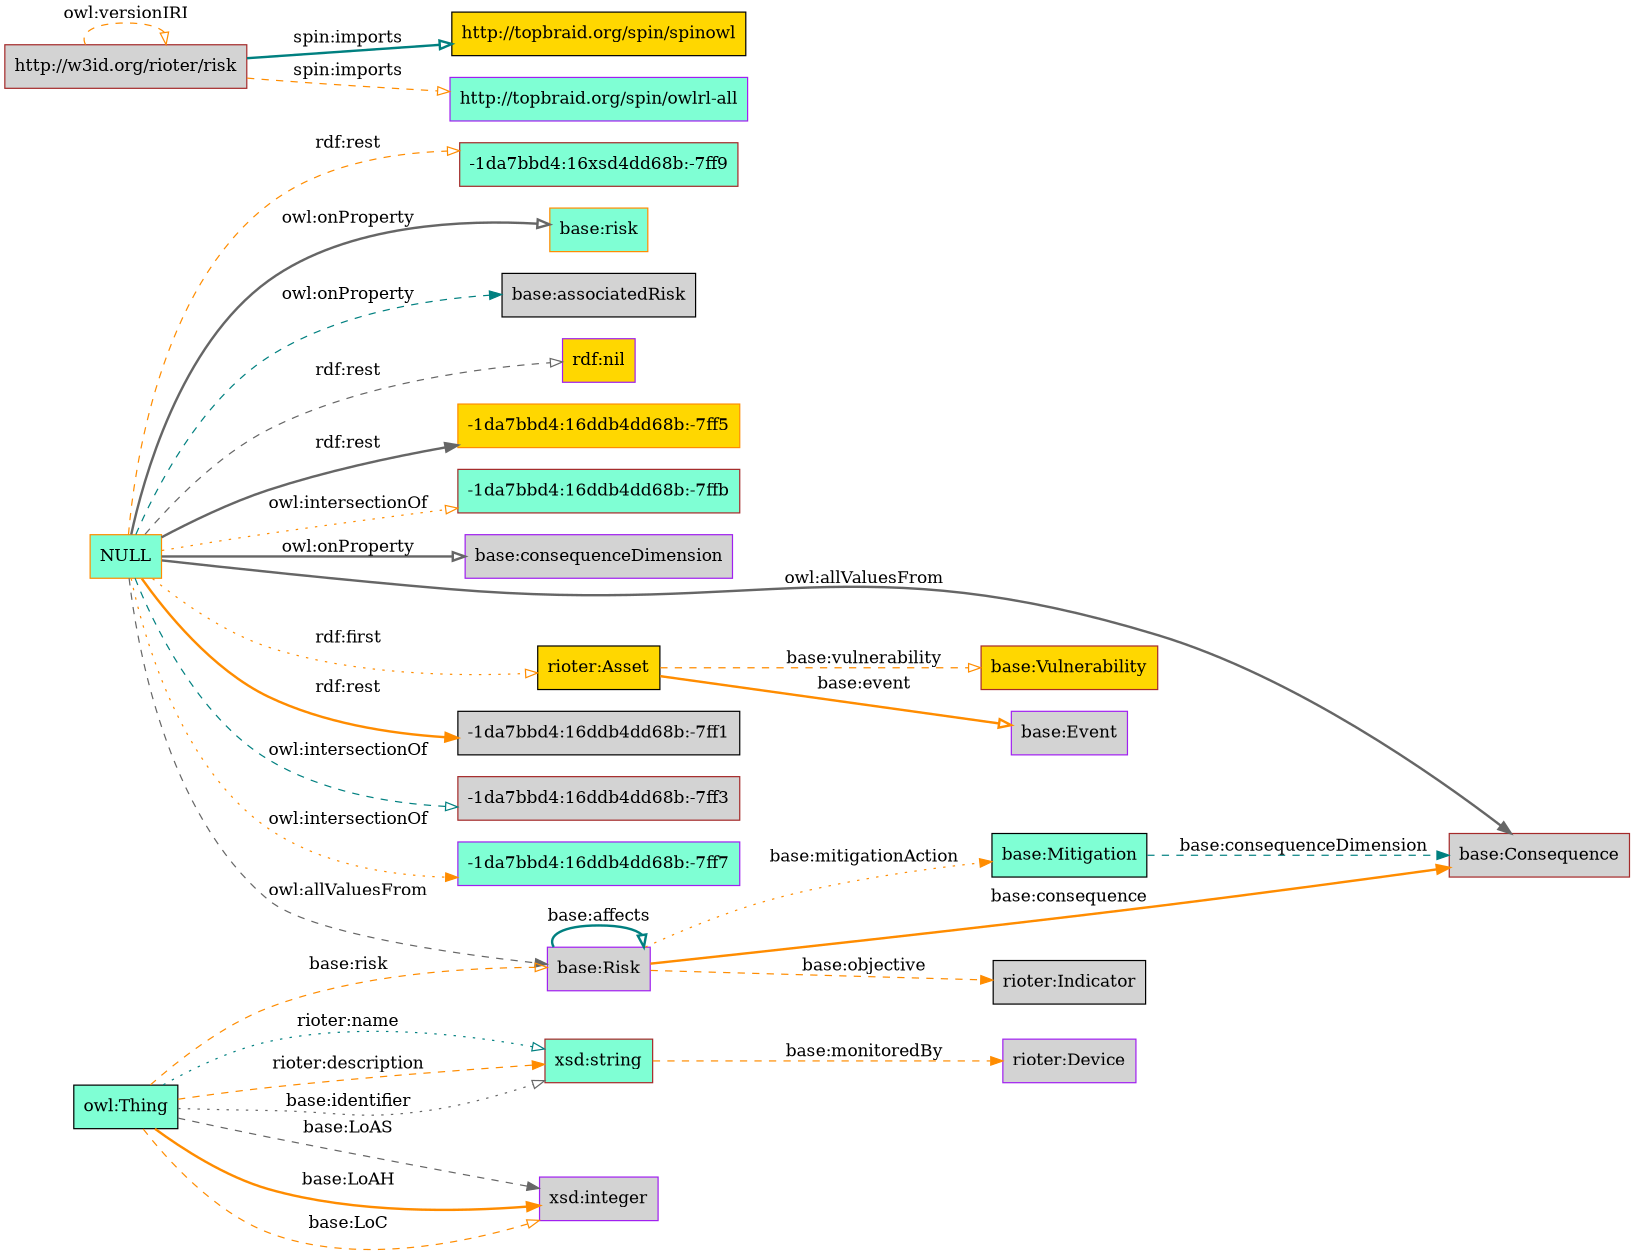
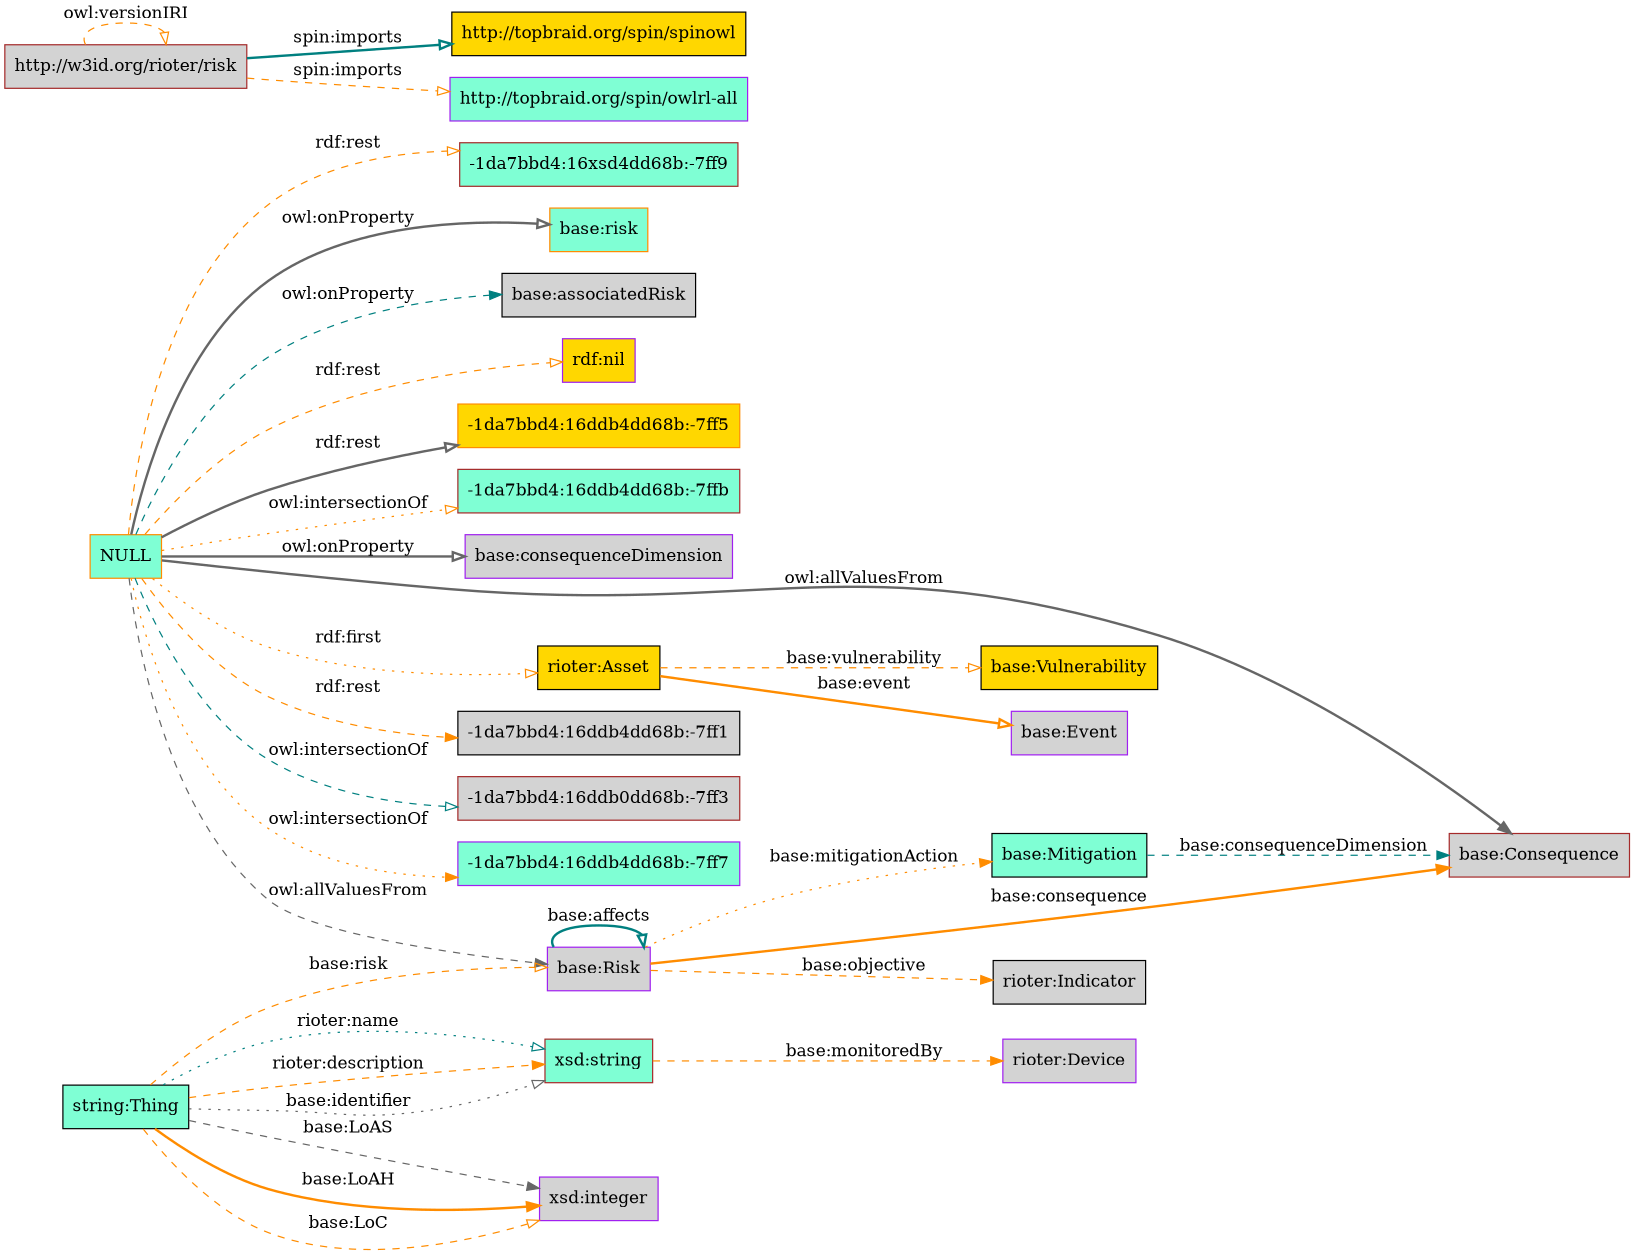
(328, 405) -> (328, 405)
(300, 480) -> (300, 480)
(1069, 668) -> (1069, 668)
(272, 698) -> (272, 698)
(599, 798) -> (599, 798)
(126, 1107) -> (126, 1107)
